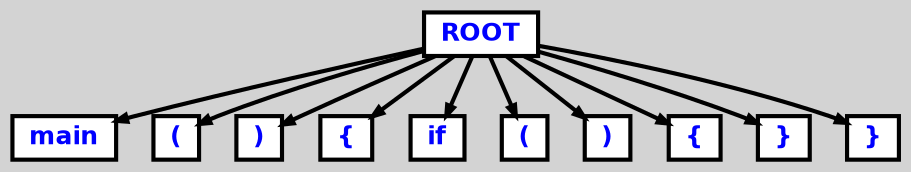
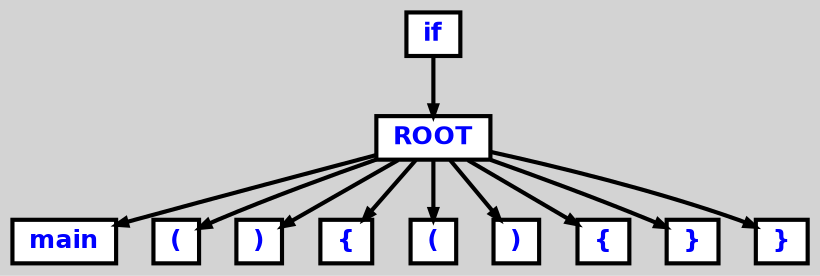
(462, 81) -> (433, 81)
